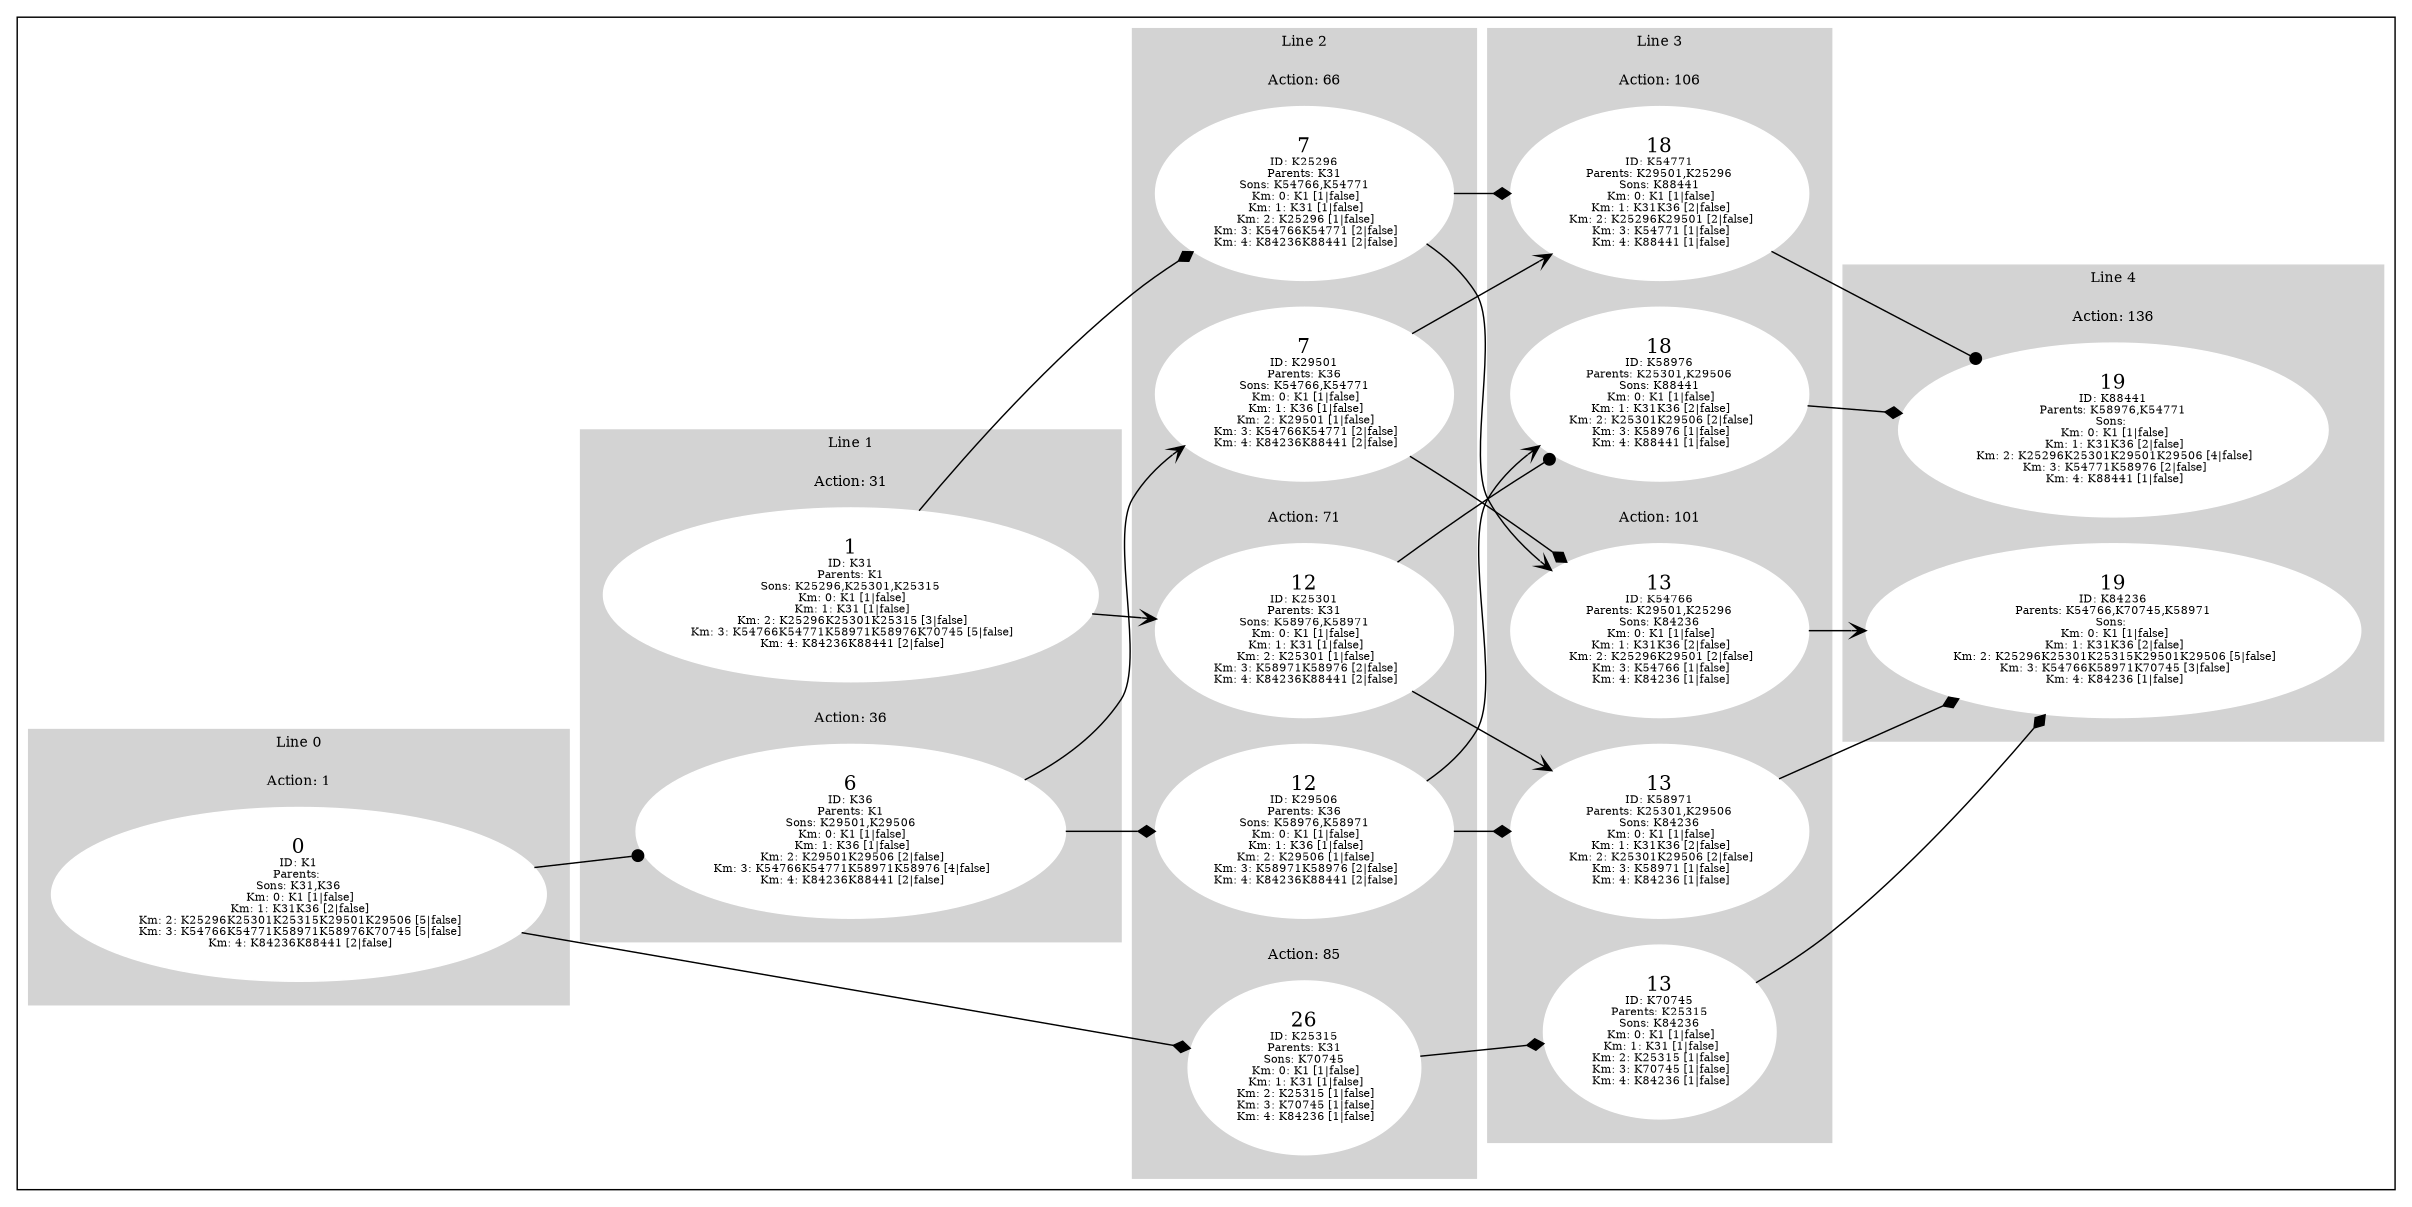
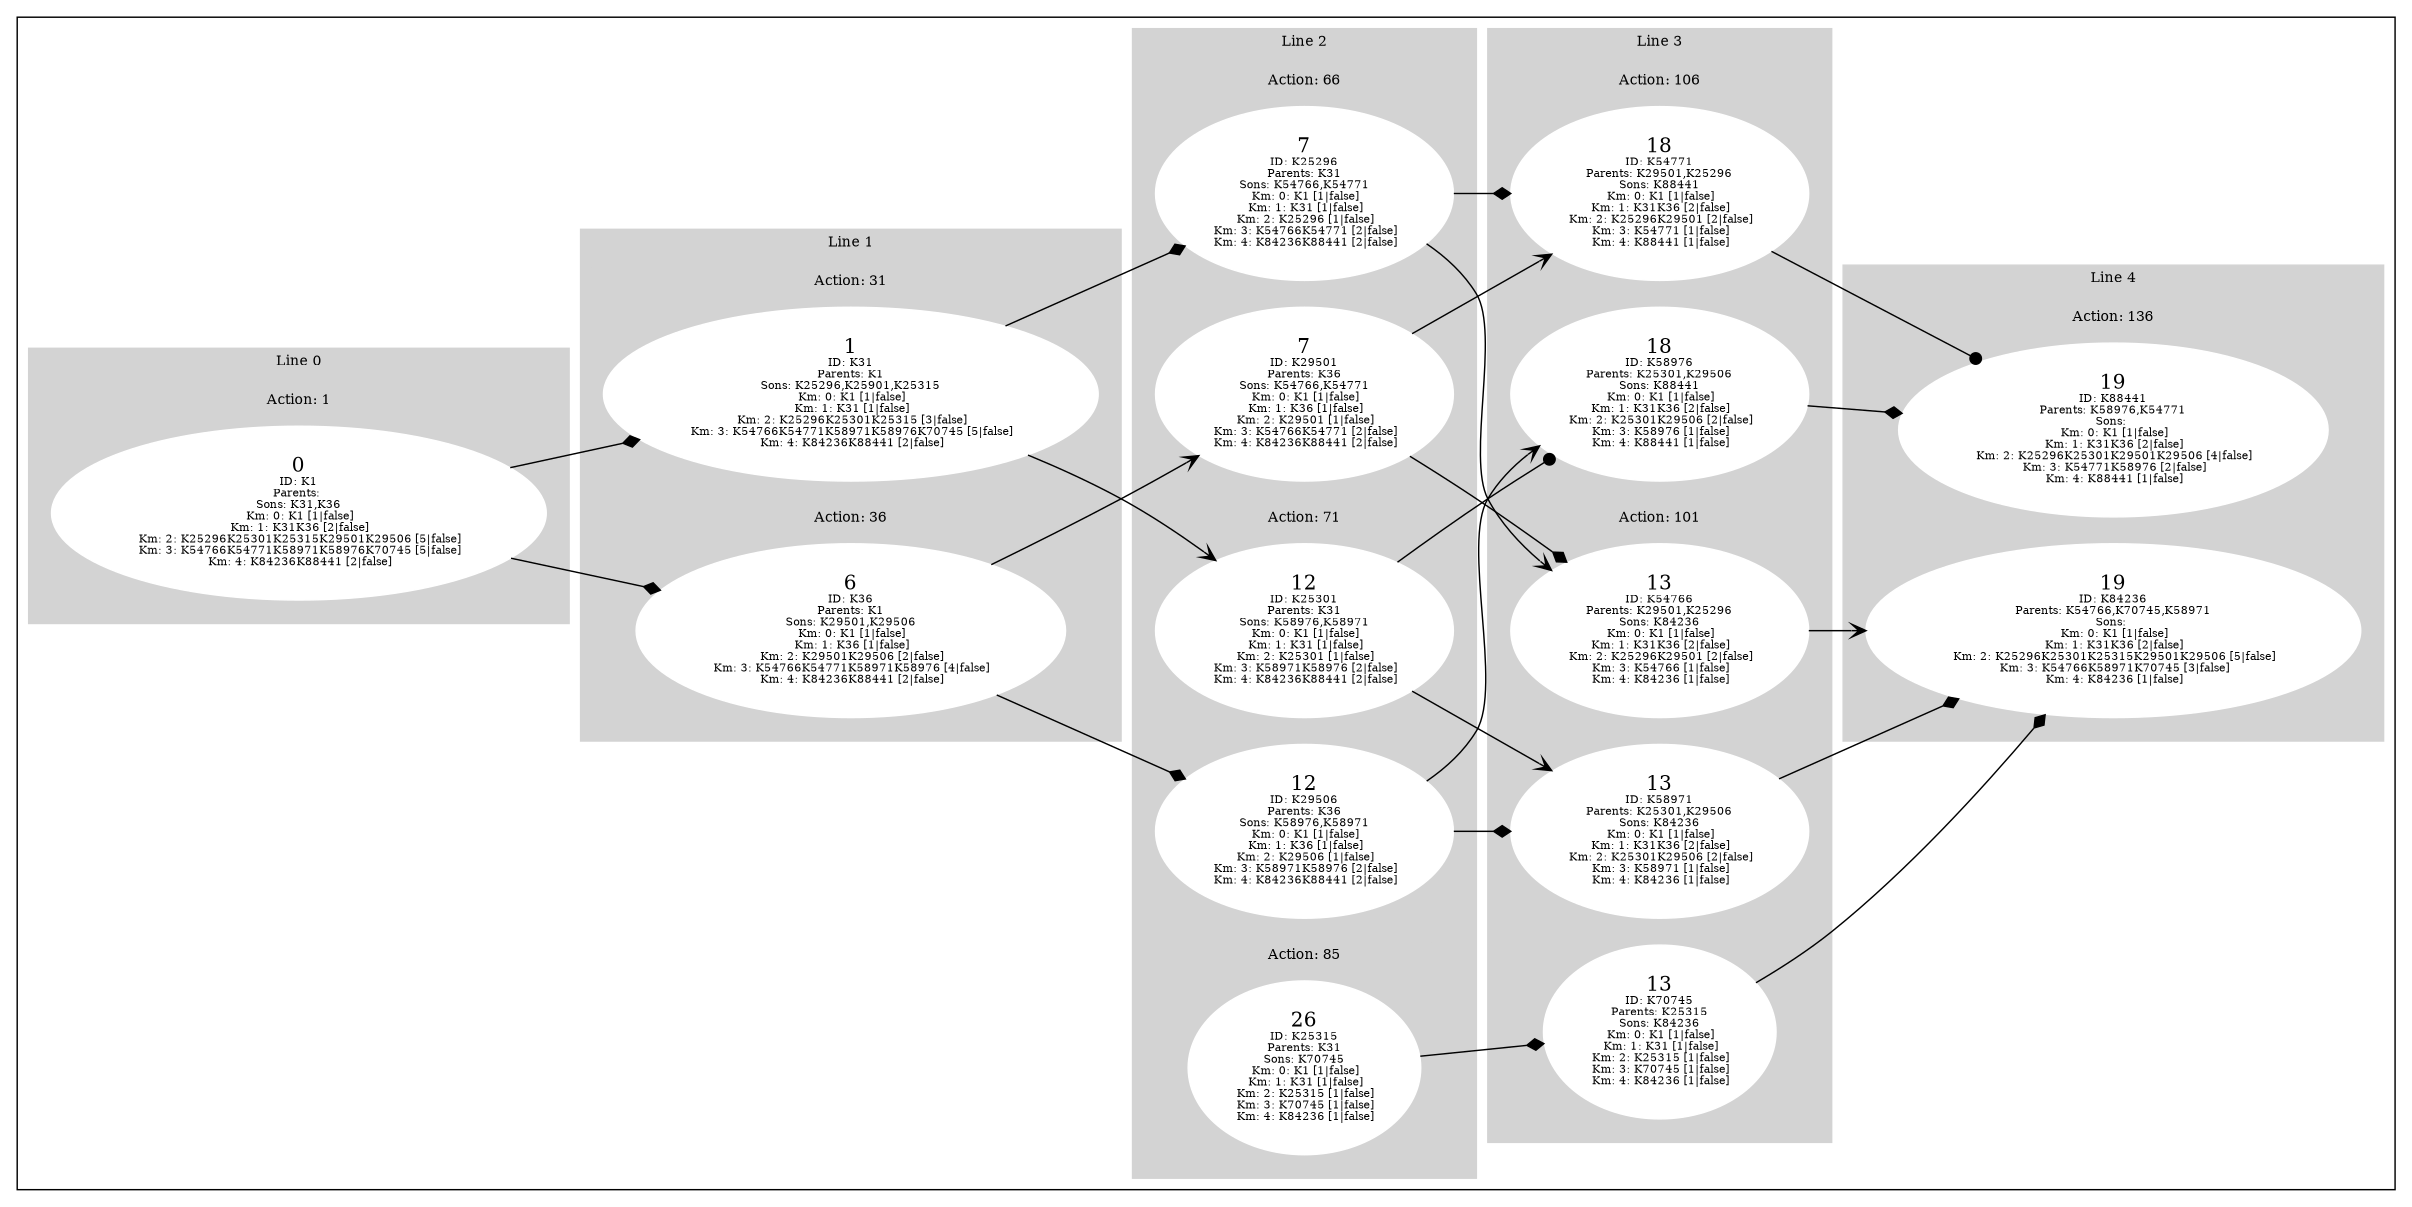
(851, 586) -> (851, 386)
(590, 861) -> (590, 575)
(847, 989) -> (547, 460)
